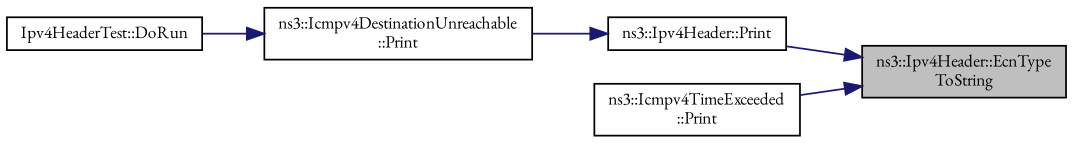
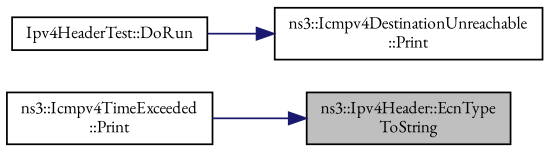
(697, 34) -> none
